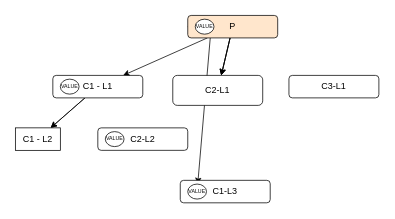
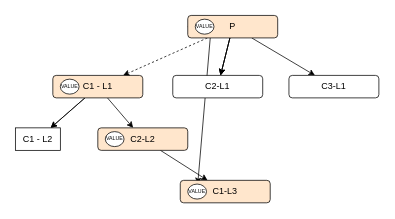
none -> (281, 55)
(167, 56) -> (167, 56)
(98, 87) -> (98, 87)
(218, 90) -> (218, 87)
none -> (119, 111)
(143, 139) -> (143, 139)
none -> (182, 164)
(225, 192) -> (225, 192)
